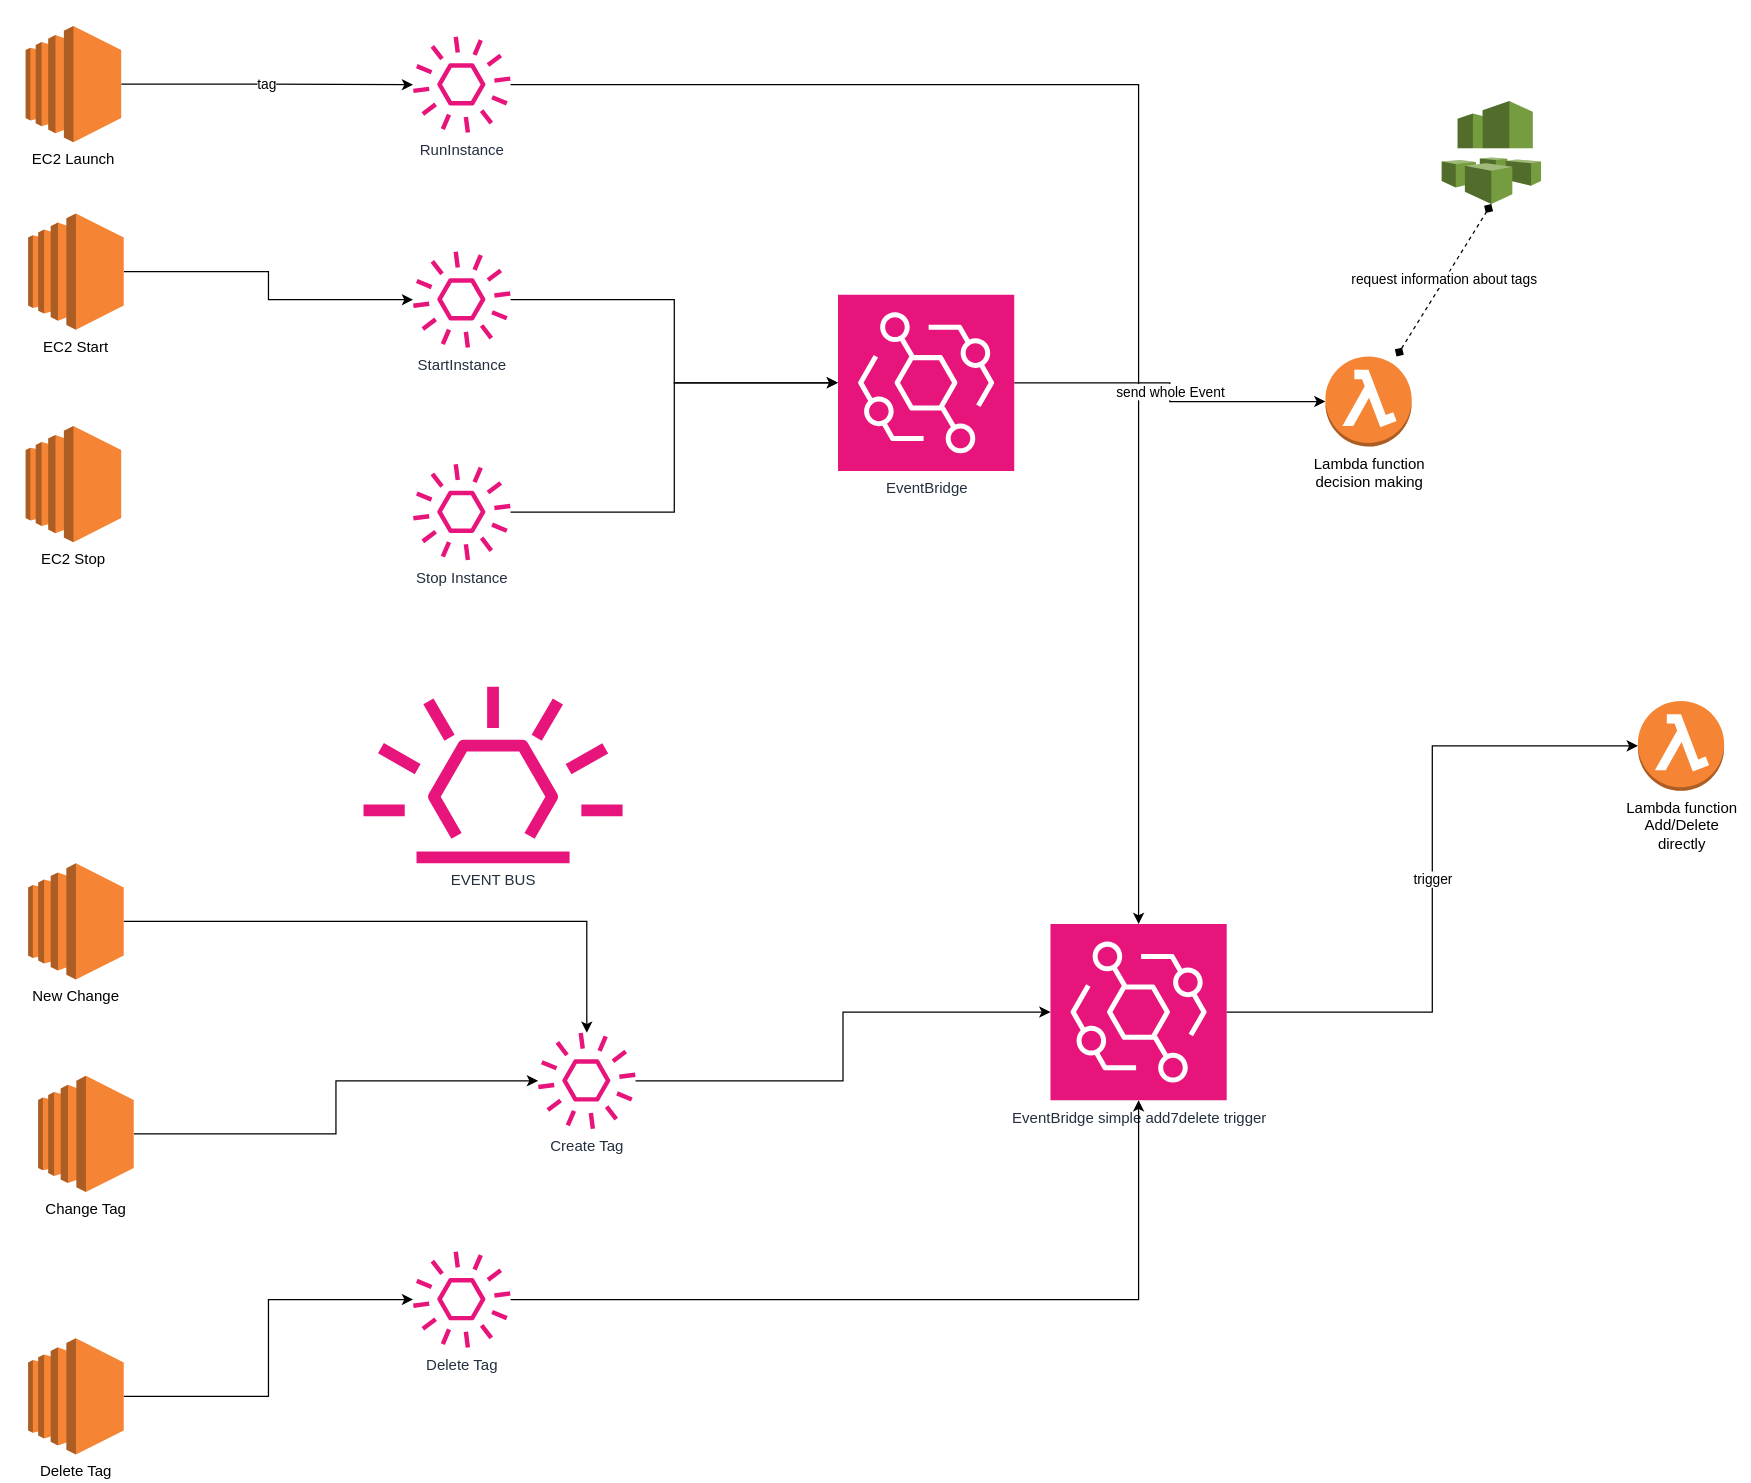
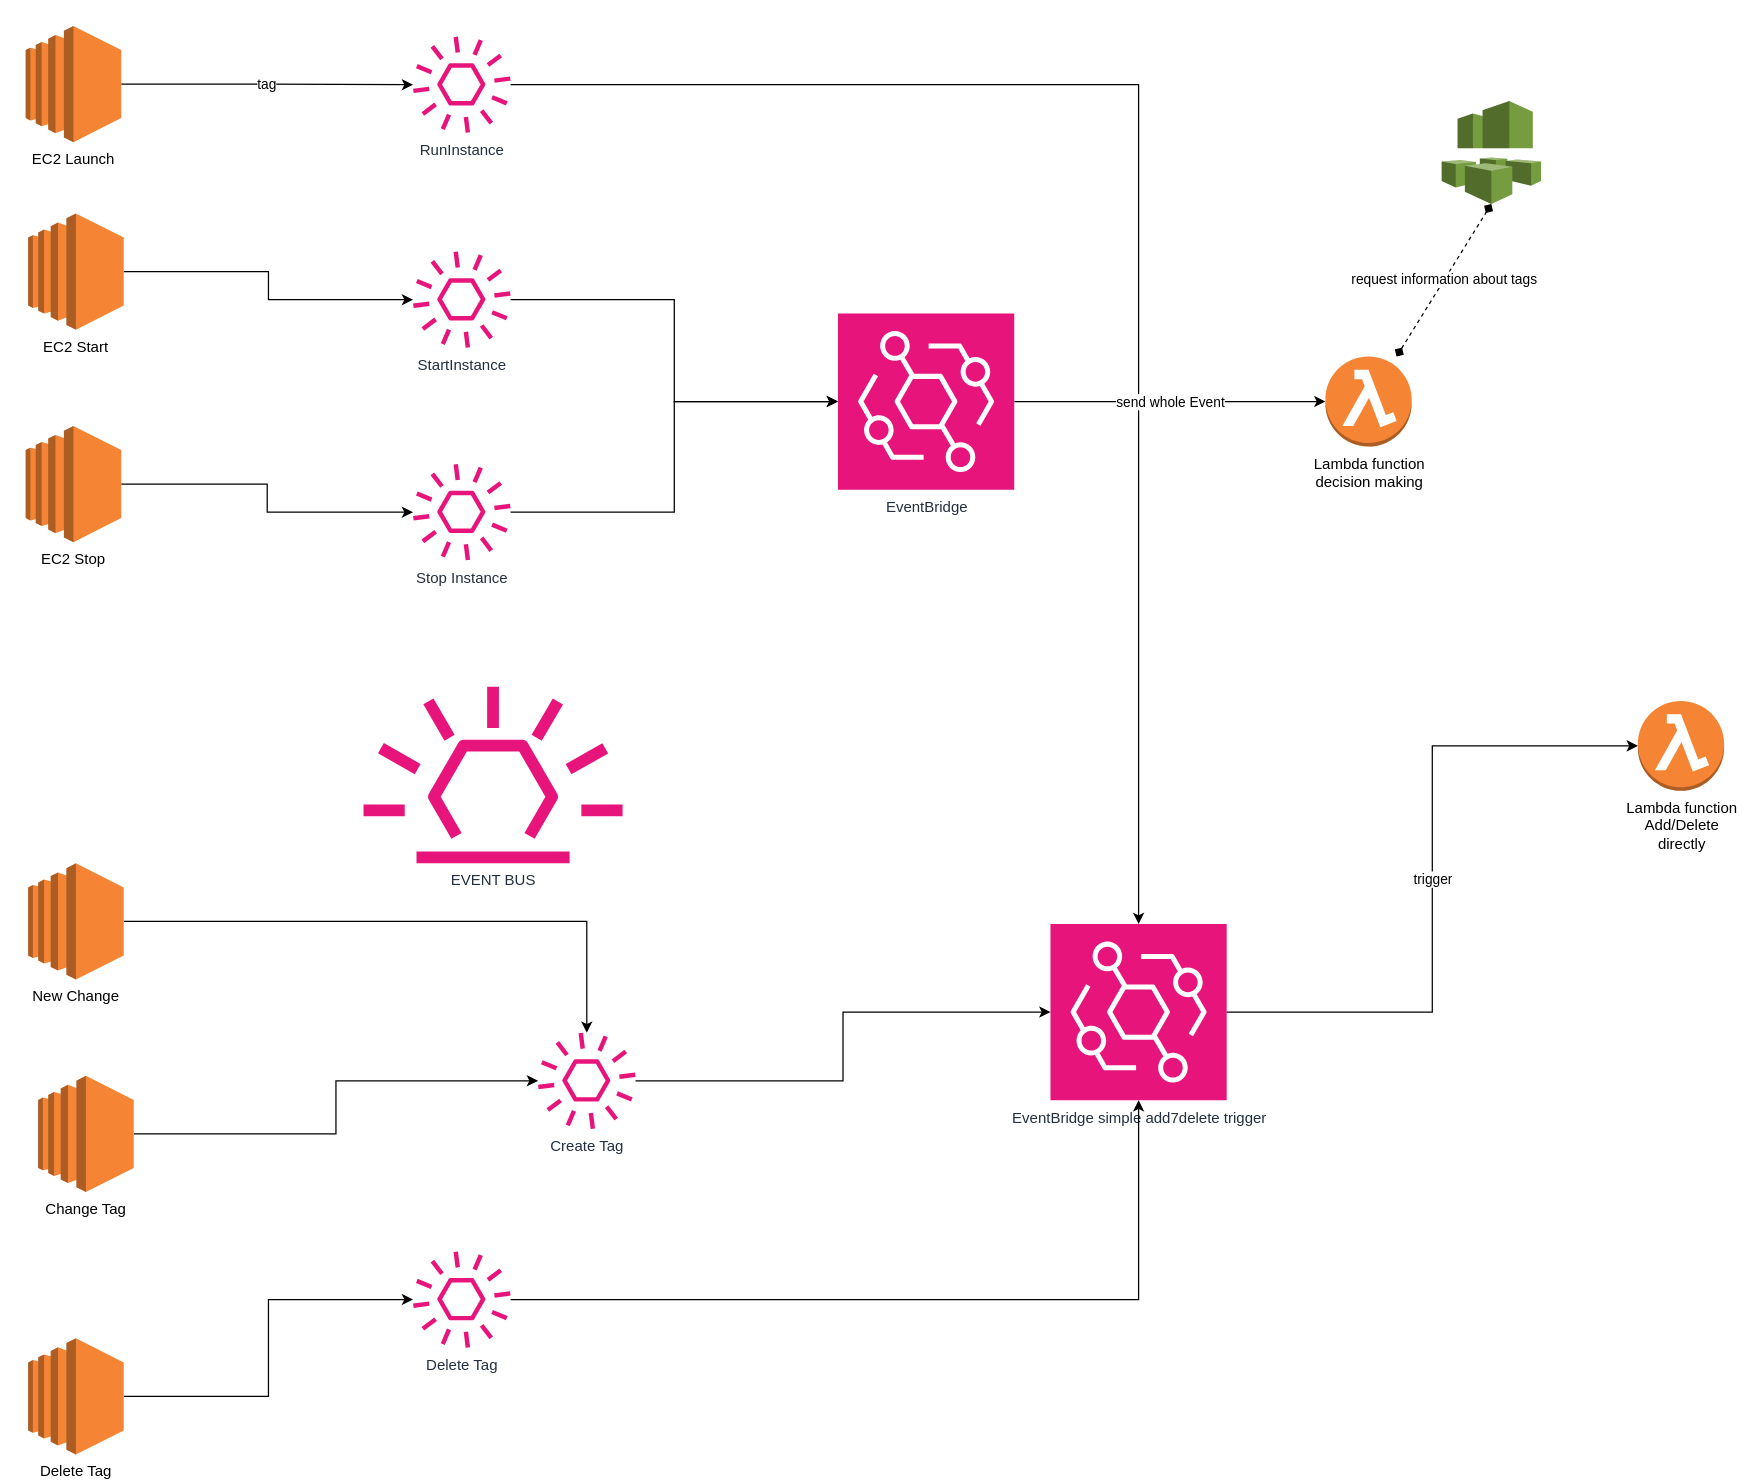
(926, 383) -> (926, 401)
none -> (267, 493)
